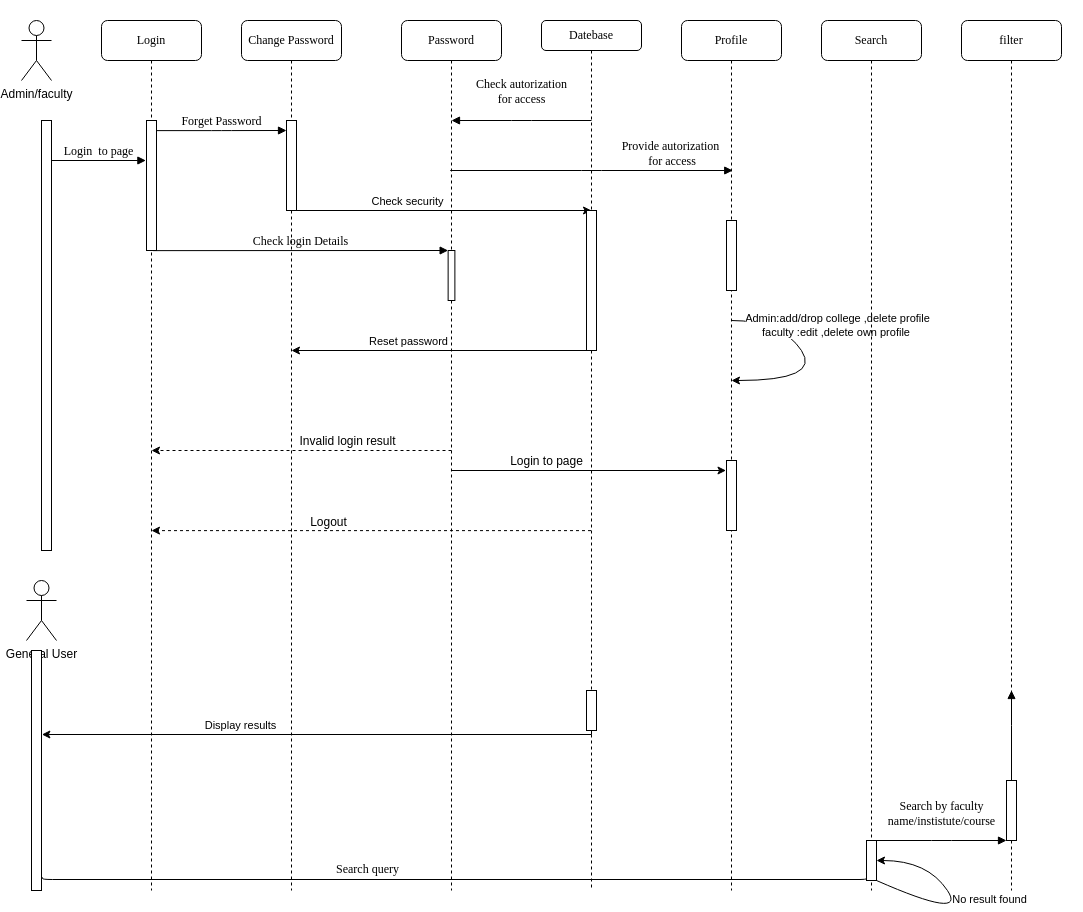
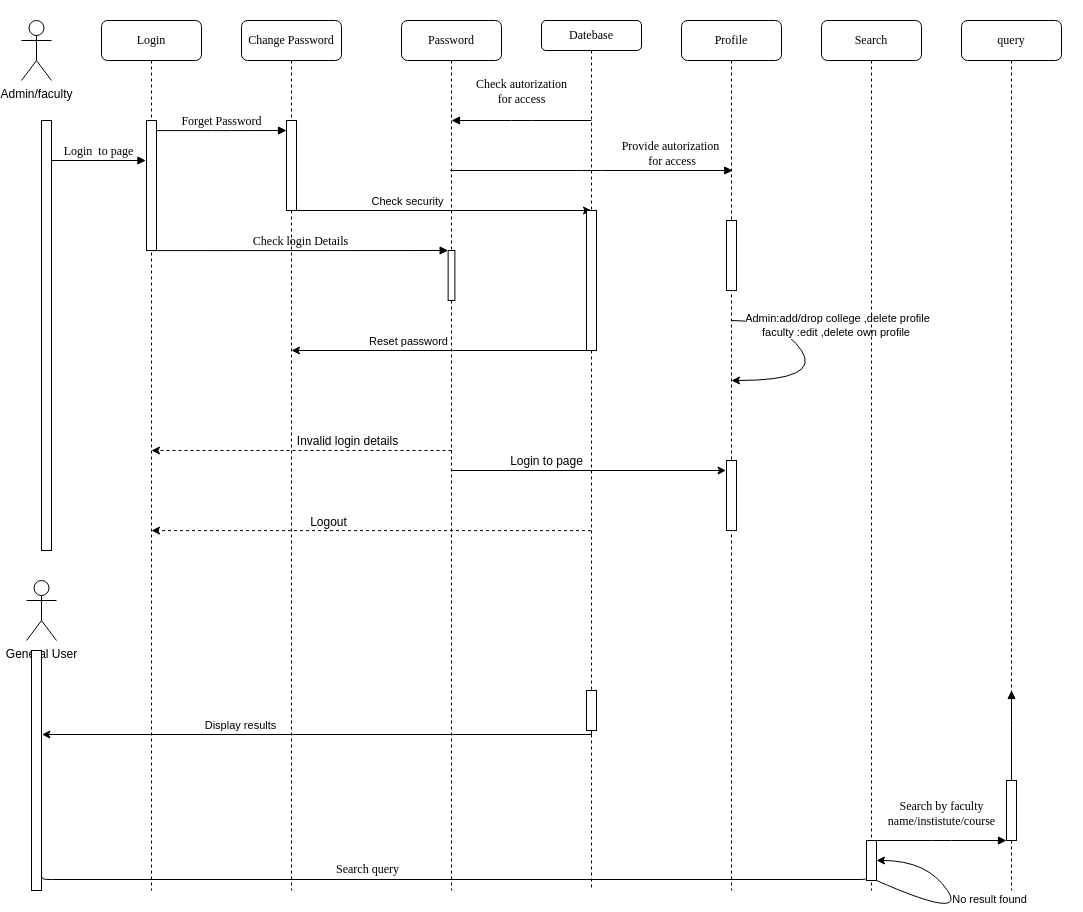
(1012, 41) -> (1012, 41)
(348, 442) -> (348, 442)
